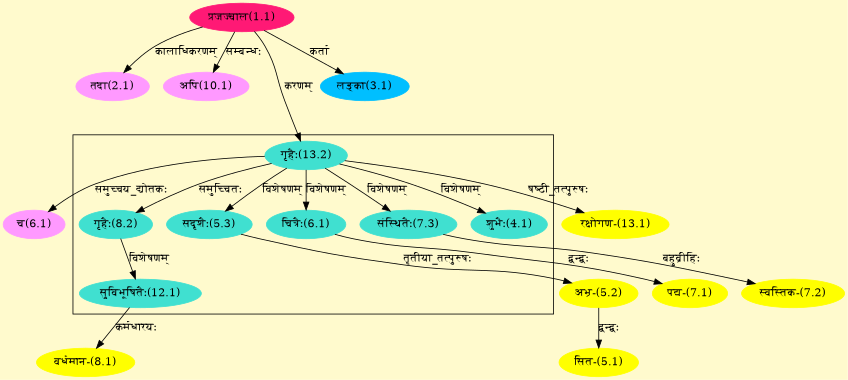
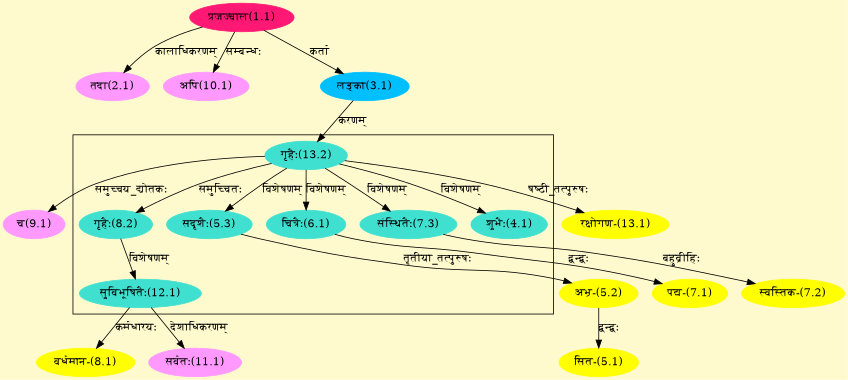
(278, 81) -> (338, 118)
(34, 224) -> (34, 224)
none -> (195, 362)
